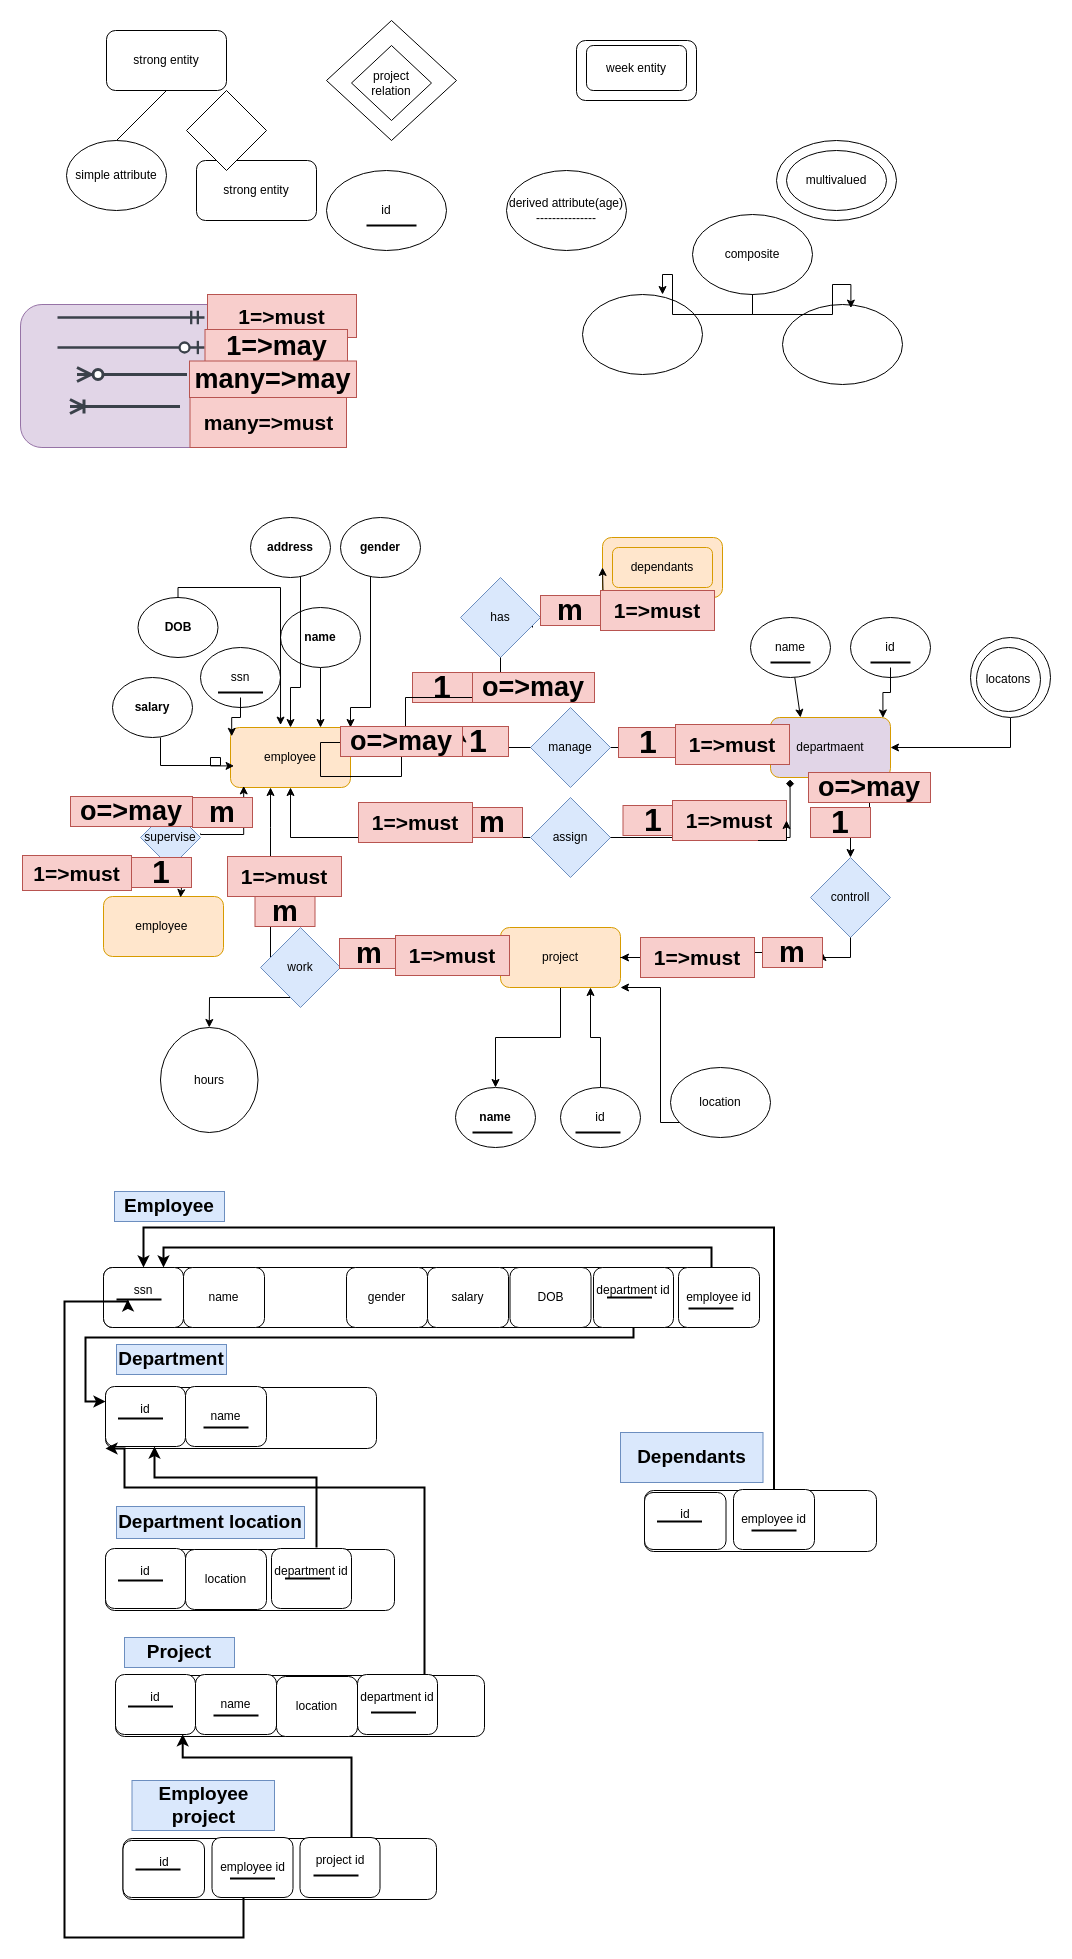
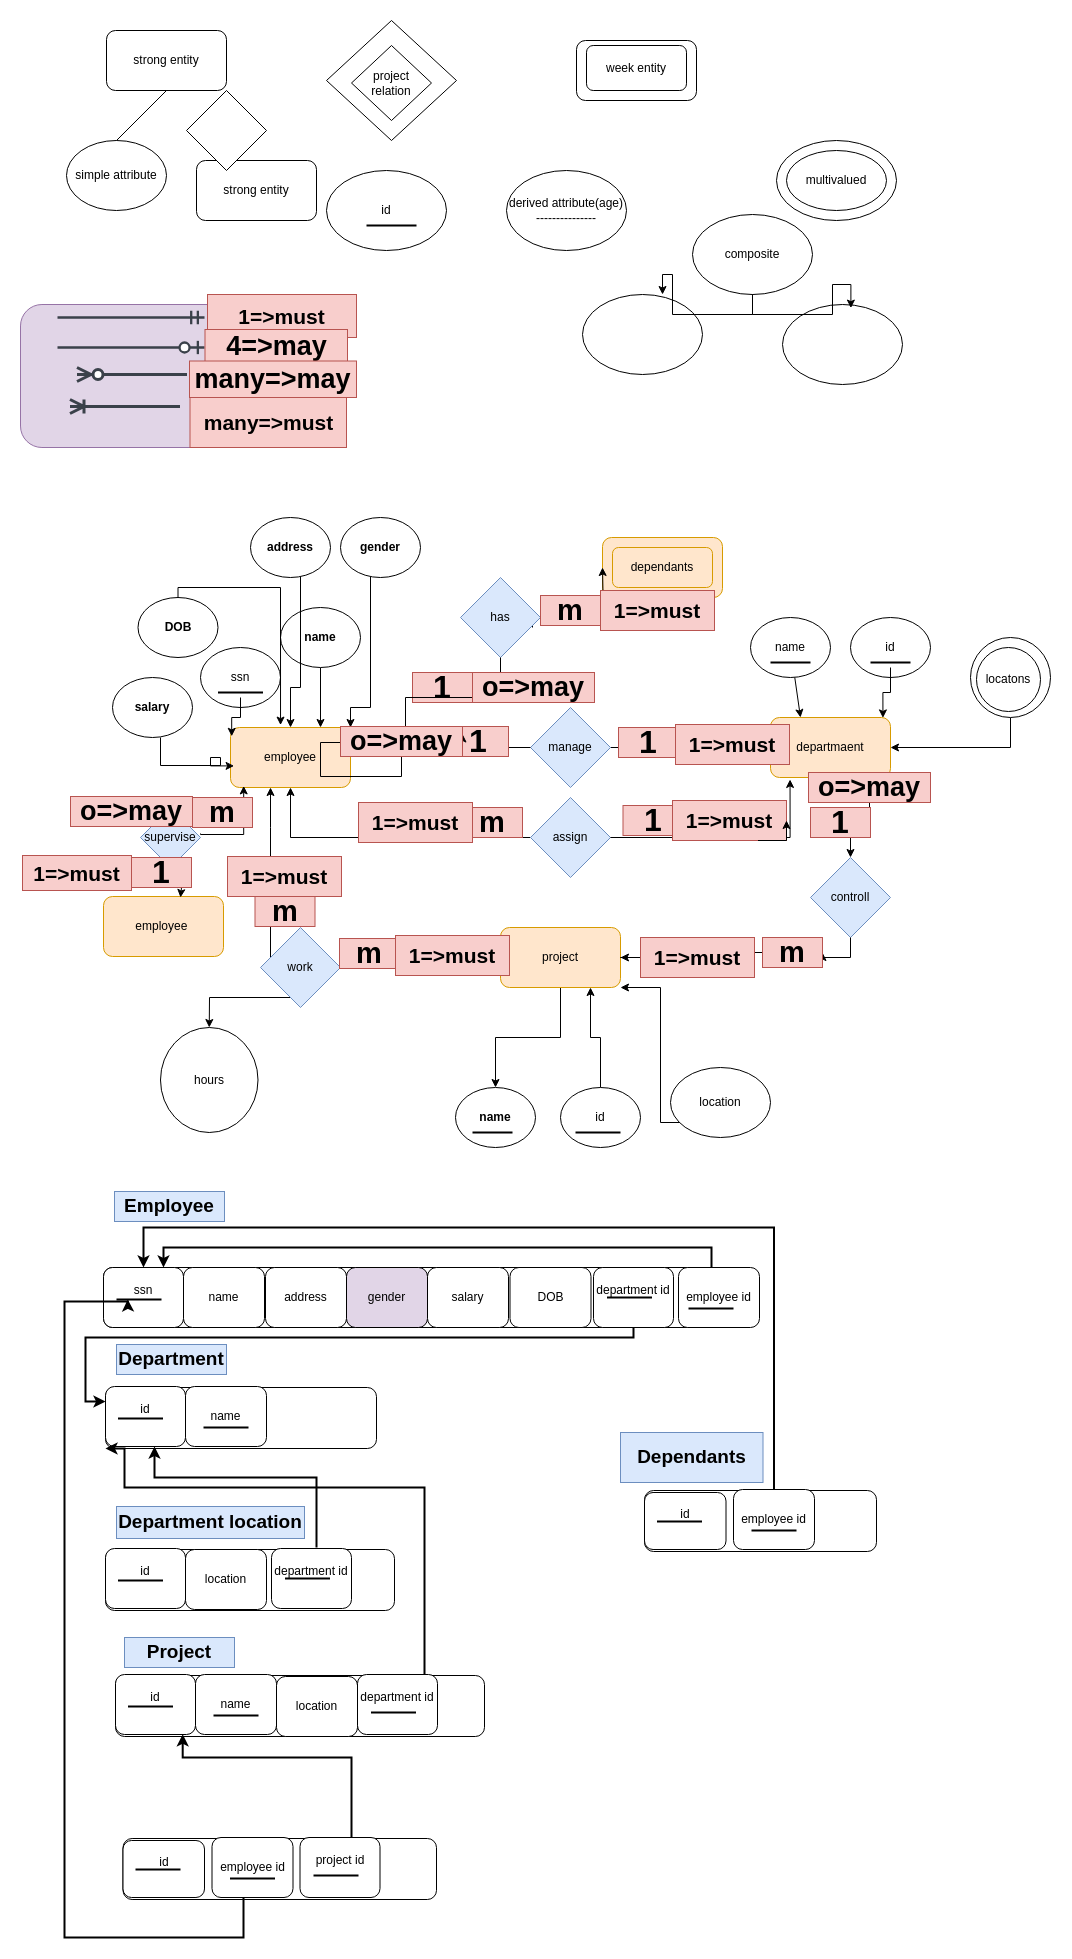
(277, 347) -> (277, 347)
(831, 748) -> (831, 748)
(790, 788) -> (790, 788)
none -> (306, 1298)
(387, 1298) -> (387, 1298)
(203, 1806) -> none
